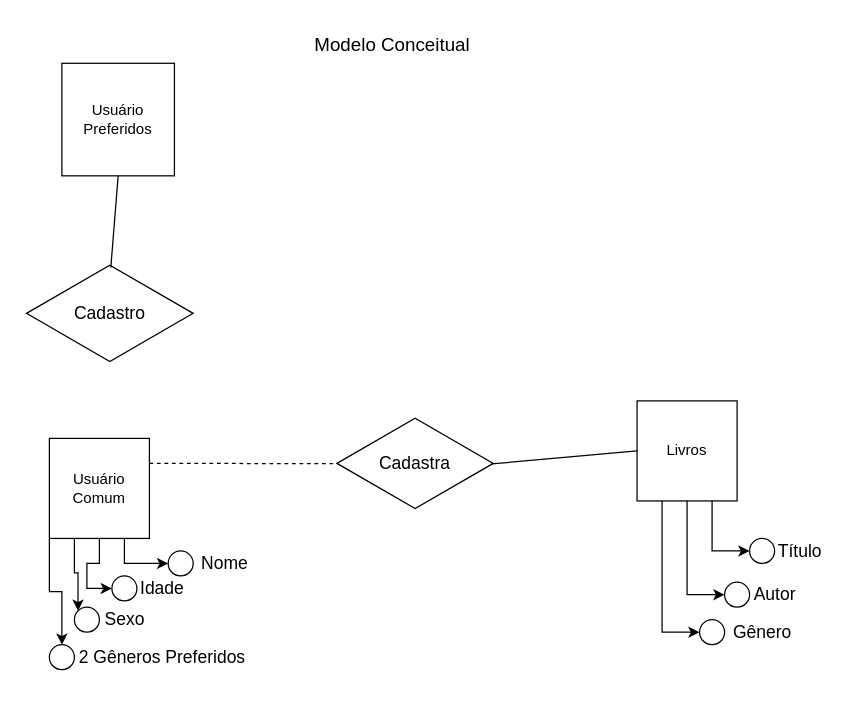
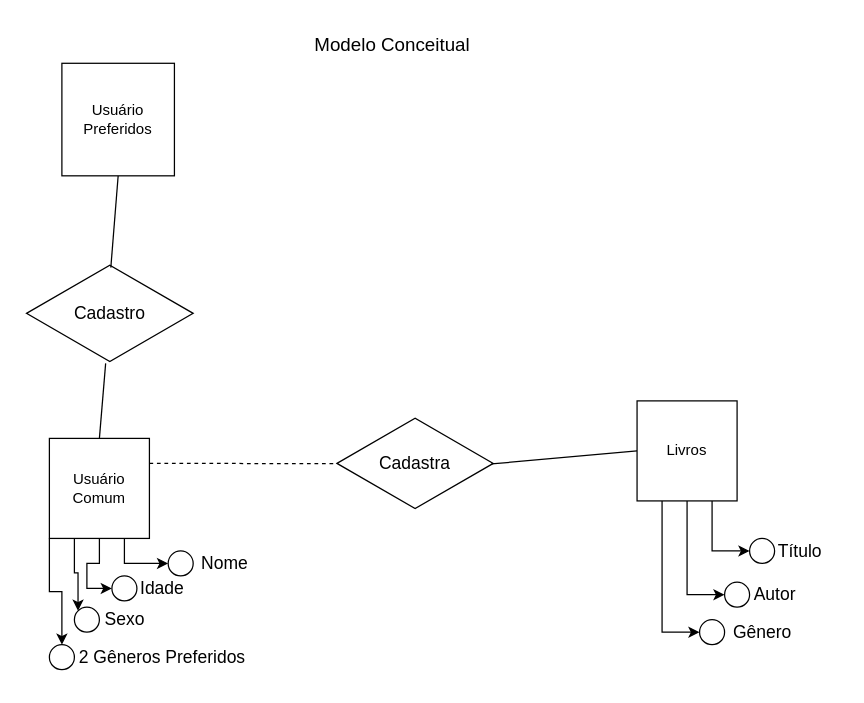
none -> (102, 401)
